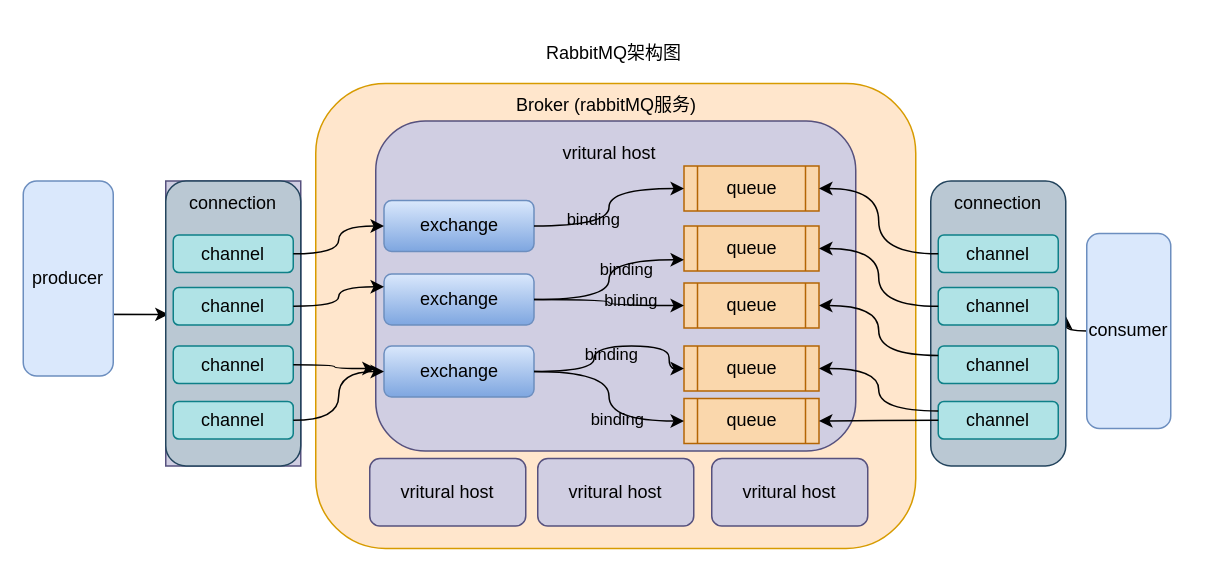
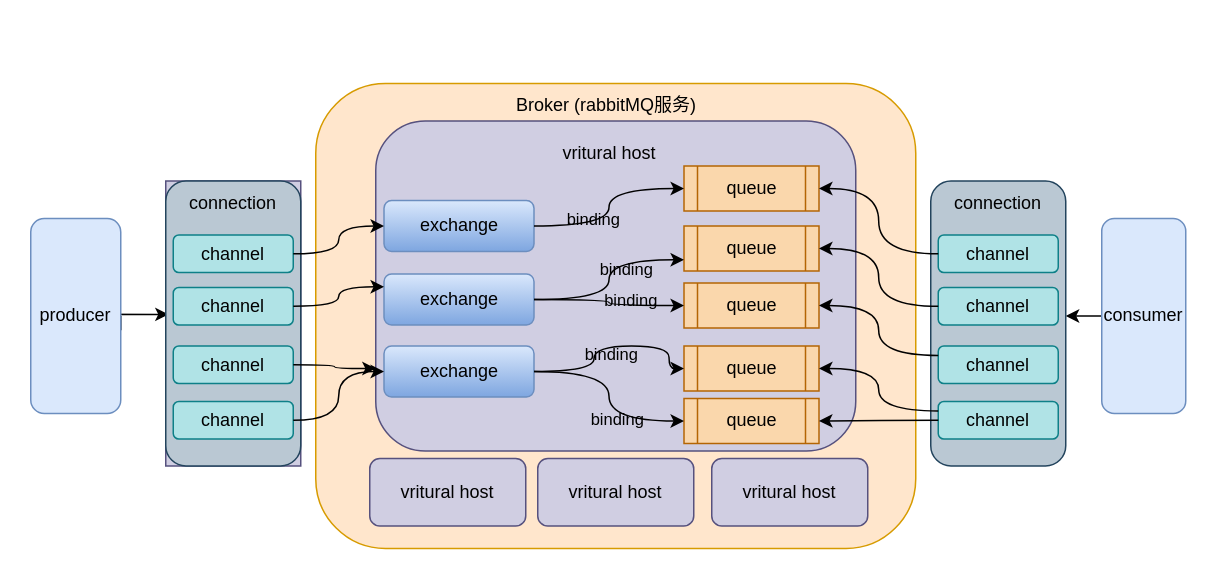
(613, 53) -> none
(68, 278) -> (76, 316)
(1129, 331) -> (1144, 316)
